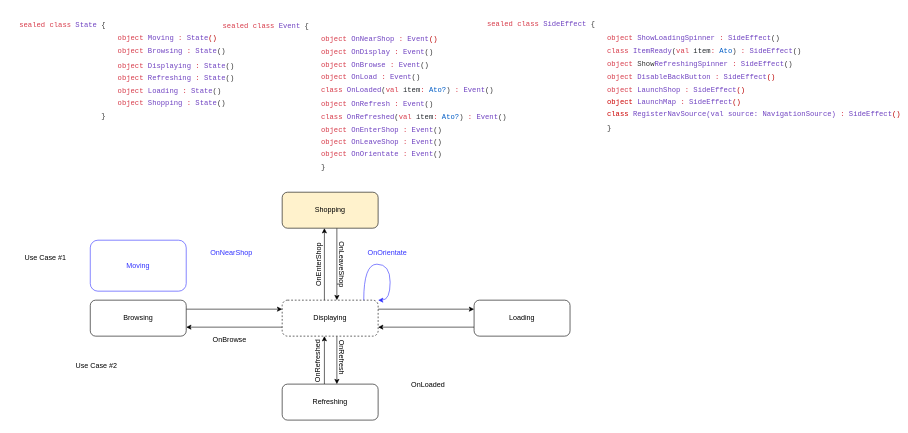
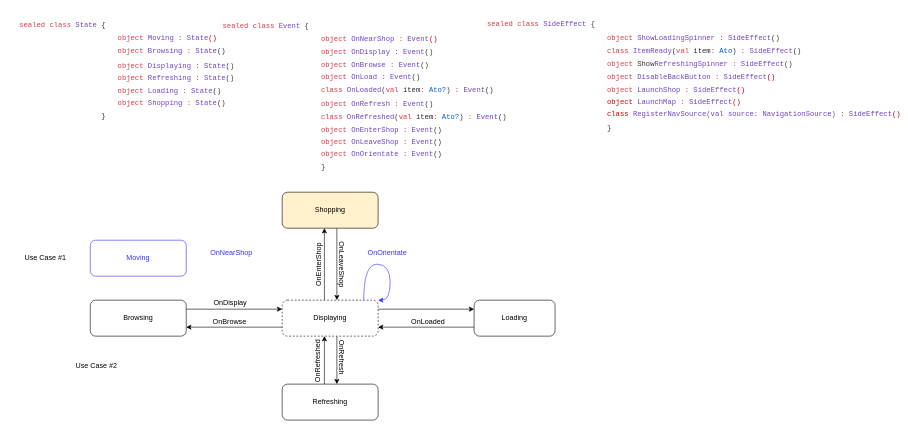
(138, 266) -> (138, 258)
none -> (230, 303)
(522, 318) -> (515, 318)
(230, 341) -> (230, 323)
(428, 386) -> (428, 323)
